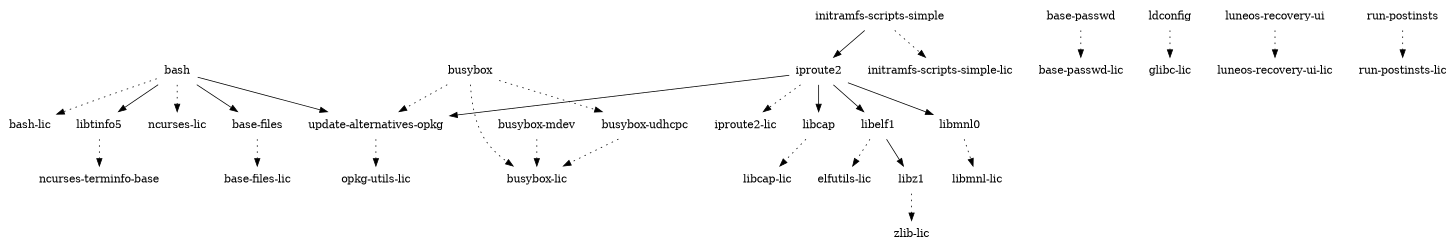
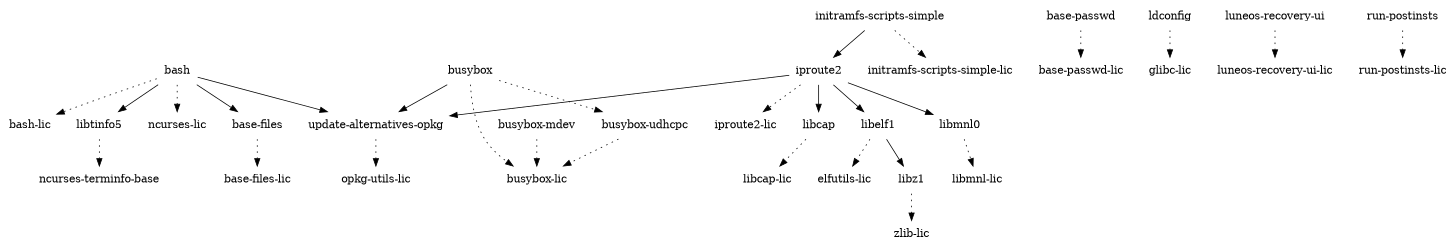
(427, 96) -> (427, 96)
